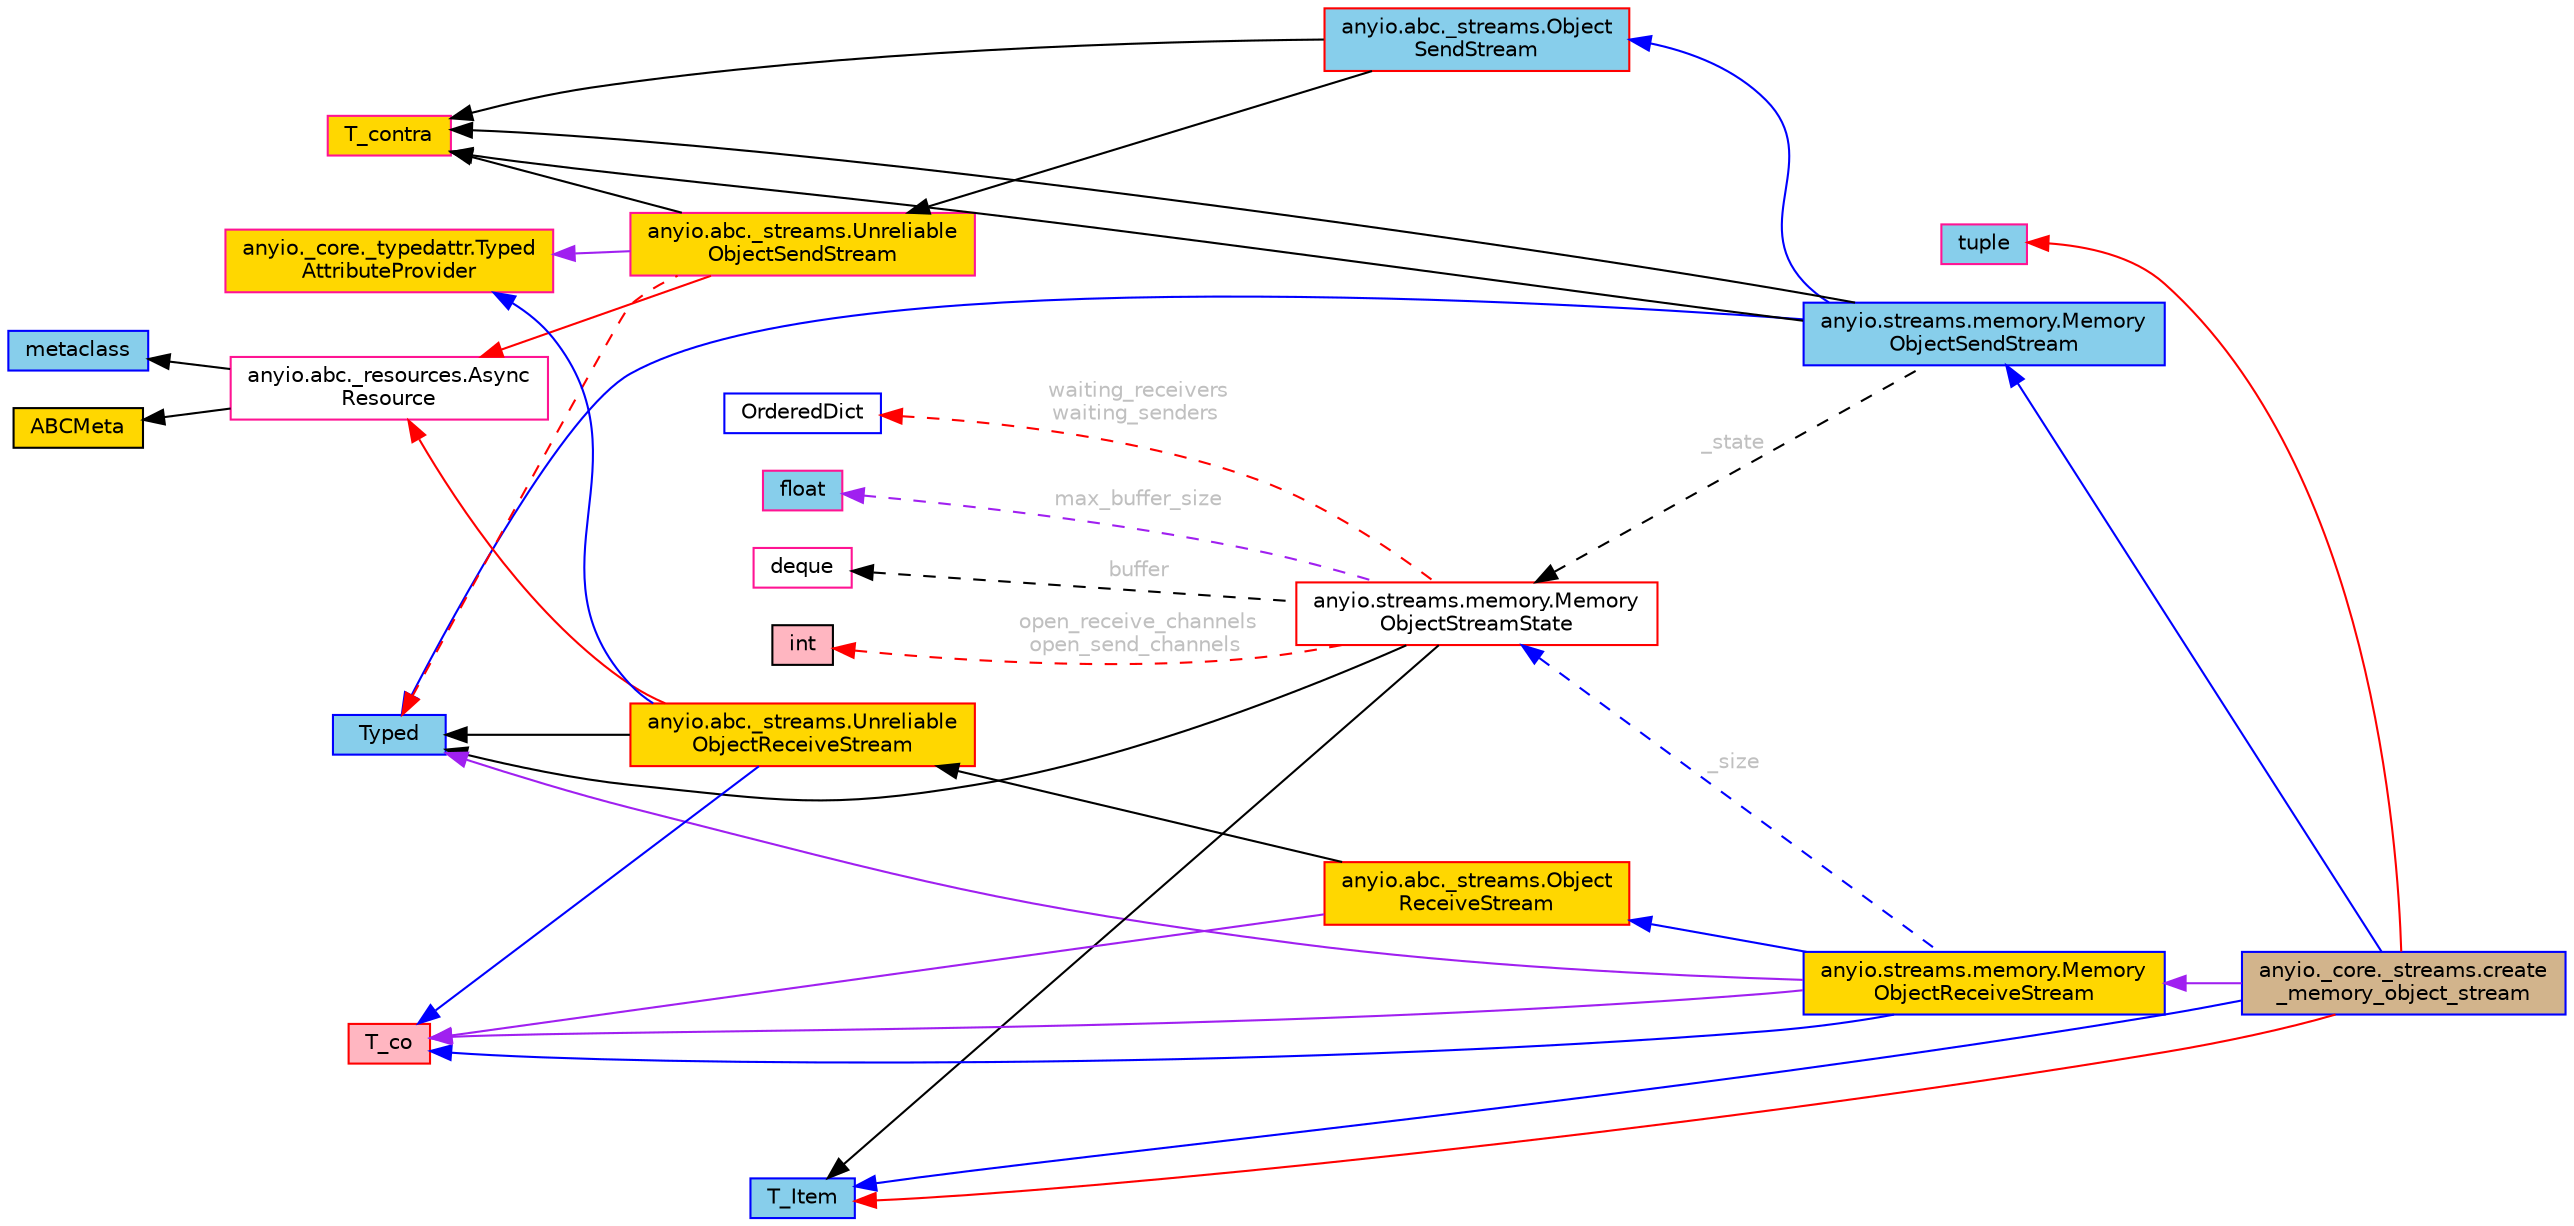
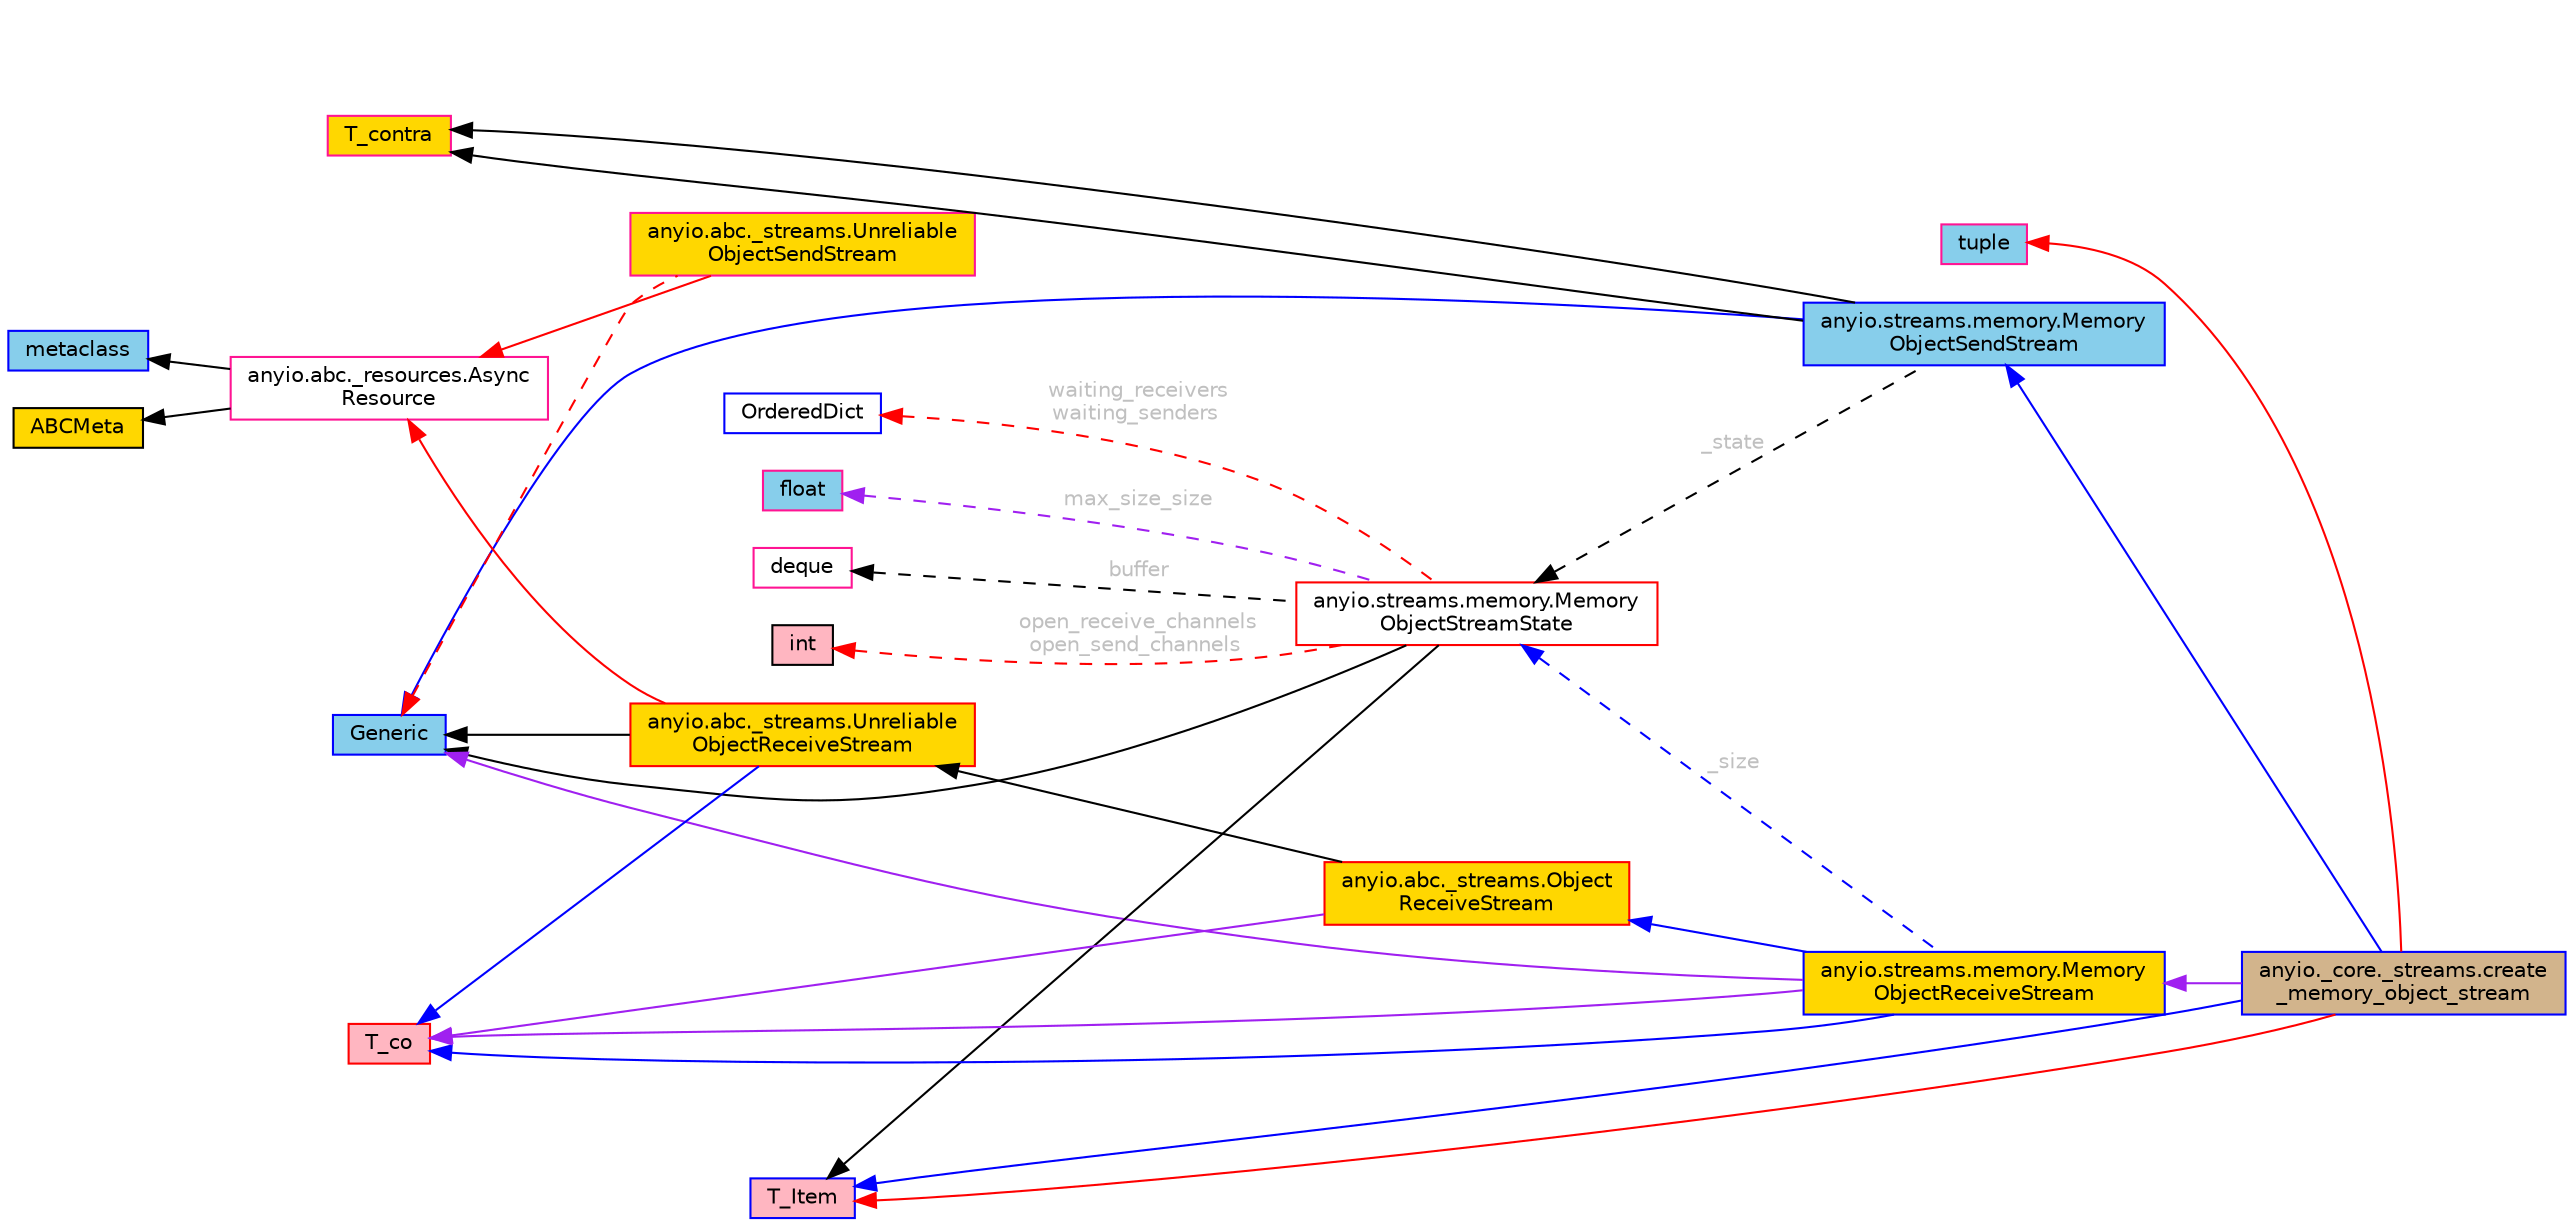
(1477, 40) -> none
(577, 185) -> none
(389, 261) -> none
(1136, 500) -> (1136, 500)
(389, 735) -> (389, 735)
(803, 1198) -> (803, 1198)
